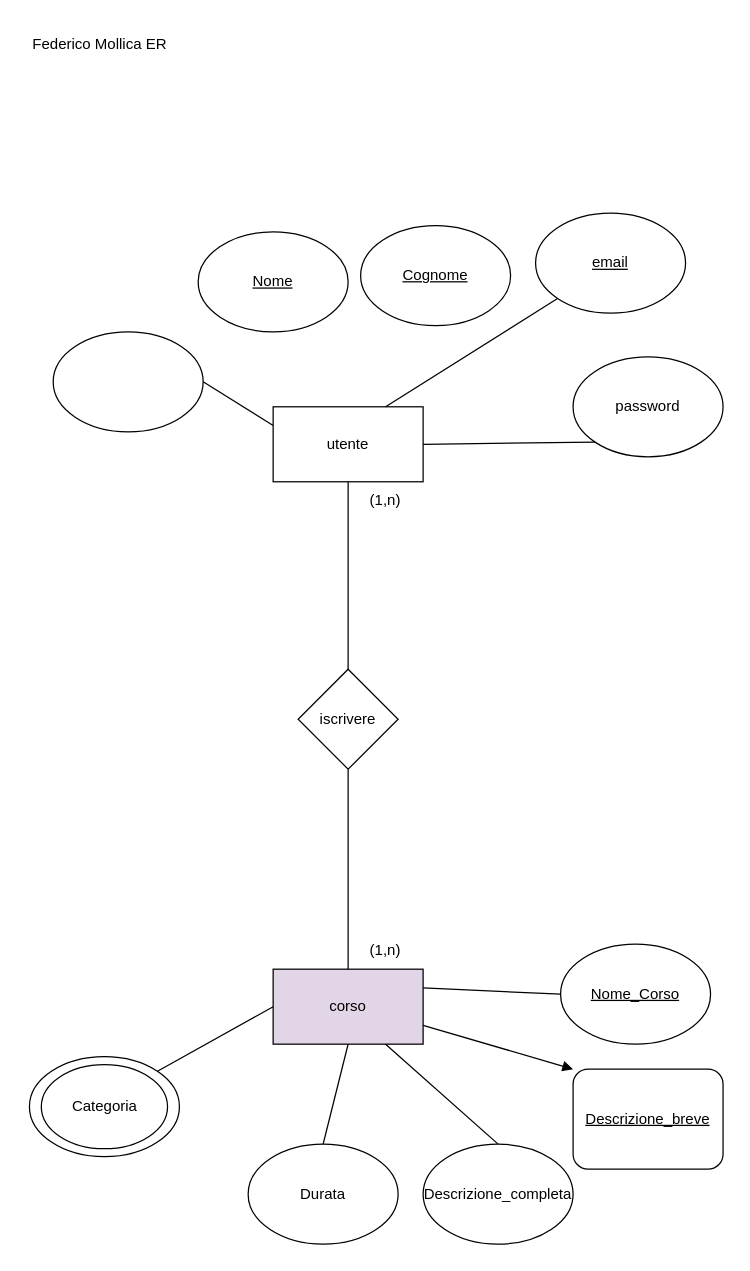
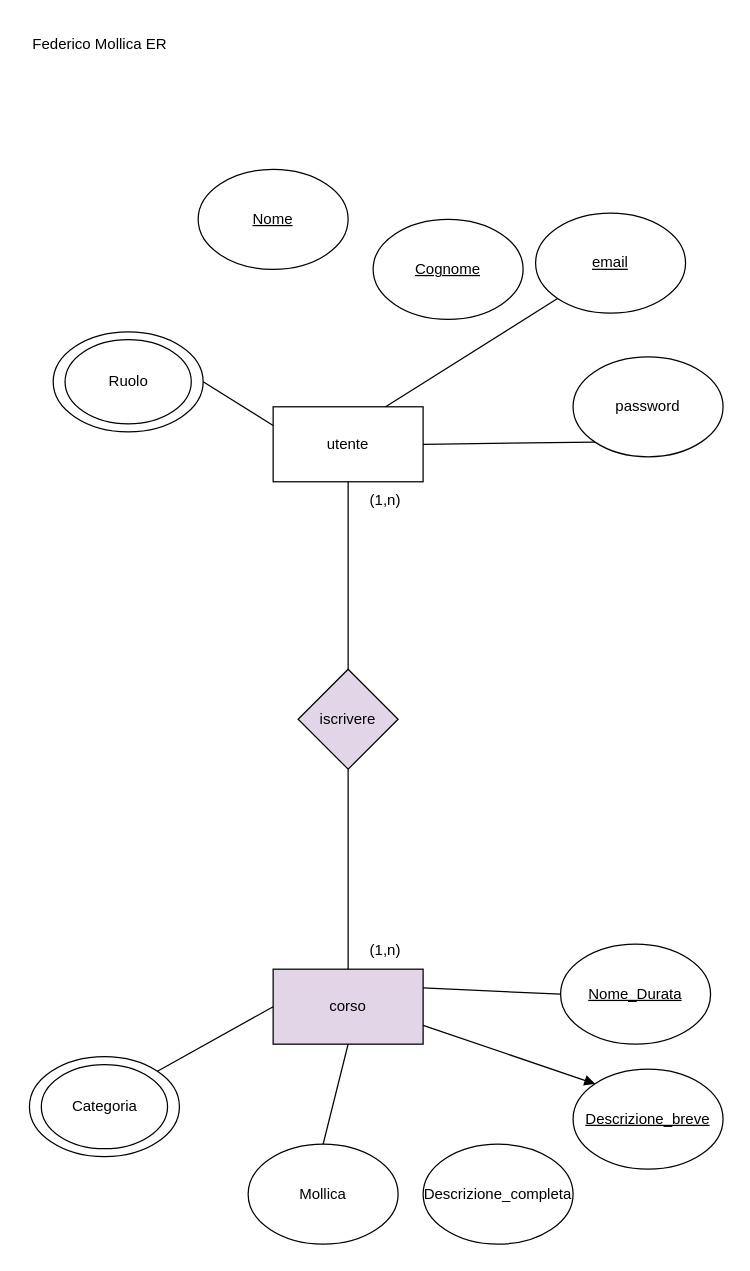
(436, 276) -> (448, 269)
(273, 282) -> (273, 219)
none -> (128, 382)
(348, 719) -> (348, 719)
(636, 994) -> (636, 994)
(442, 1094) -> none
(648, 1119) -> (648, 1119)
(323, 1194) -> (323, 1194)
